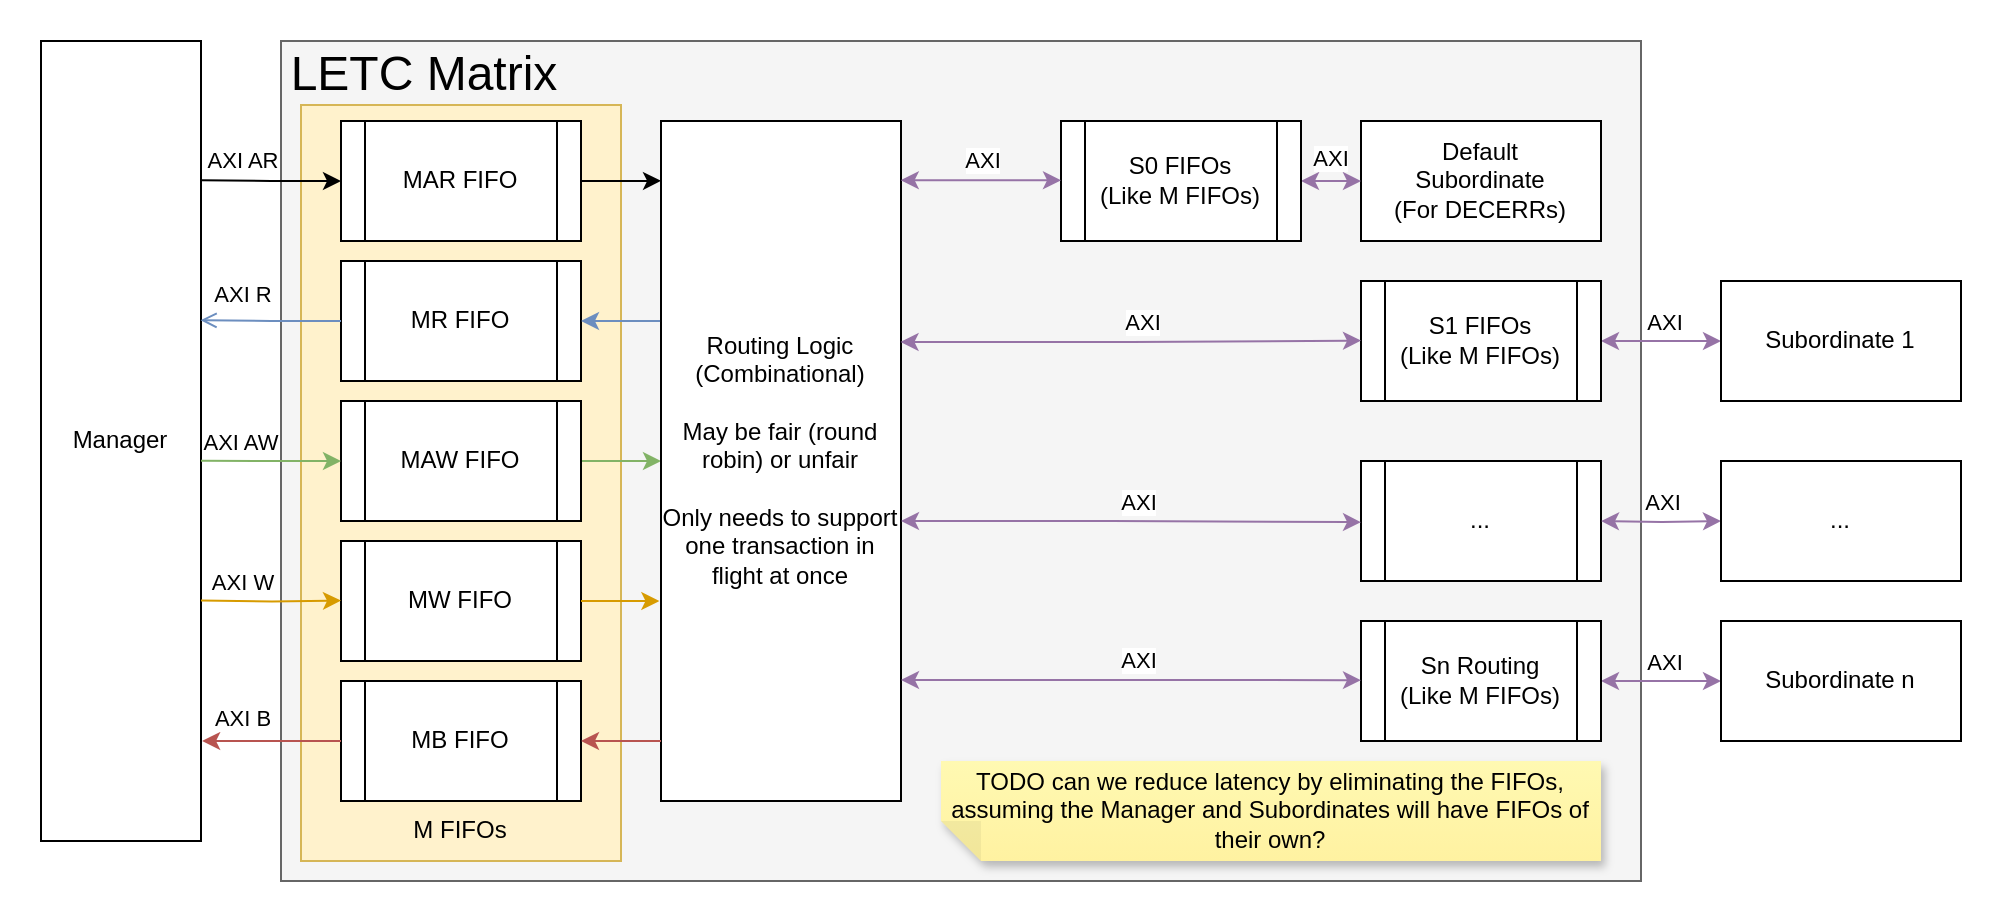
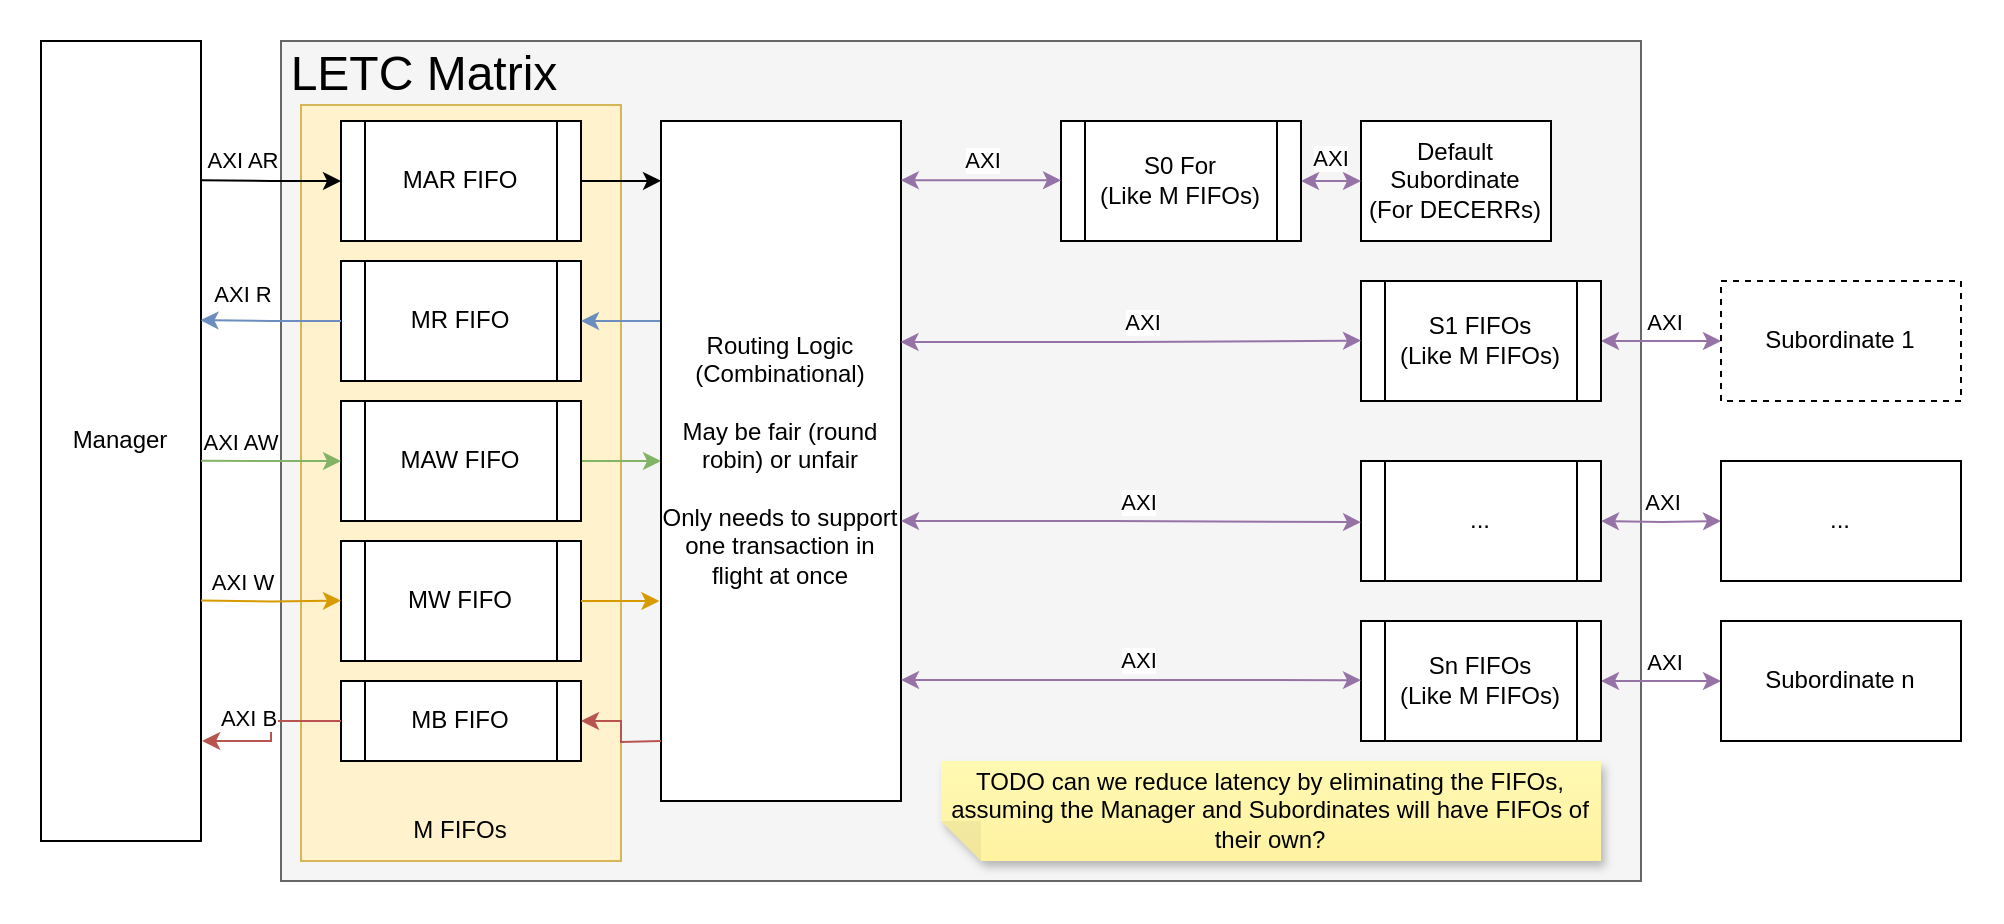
(1181, 181) -> (1181, 181)
(1481, 181) -> (1456, 181)
(211, 320) -> (215, 320)
(1841, 341) -> (1841, 341)
(1481, 681) -> (1481, 681)
(461, 741) -> (461, 721)
